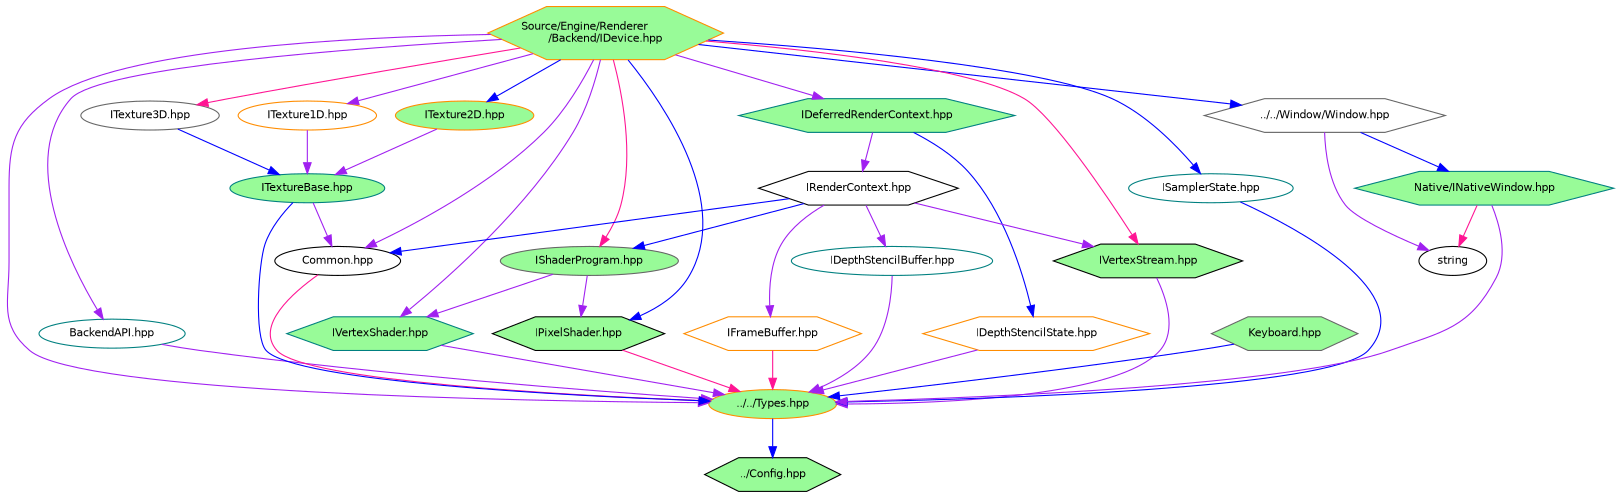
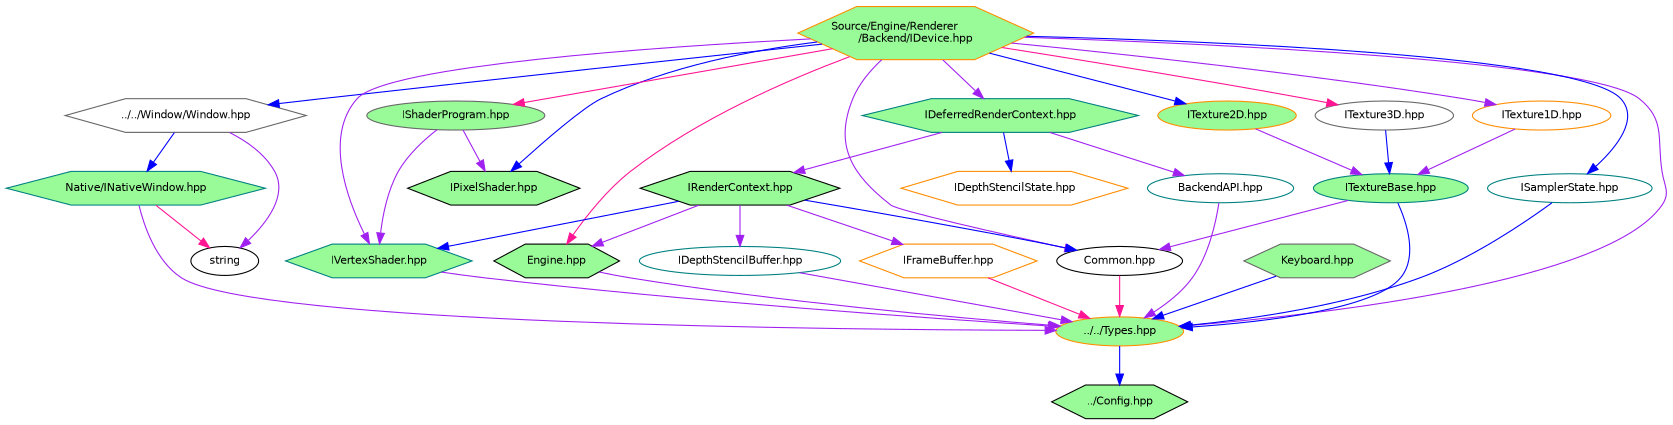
(171, 70) -> (1112, 152)
(858, 188) -> (740, 188)
(724, 225) -> (564, 224)
(1148, 261) -> (557, 261)
(676, 369) -> none
(900, 370) -> none
